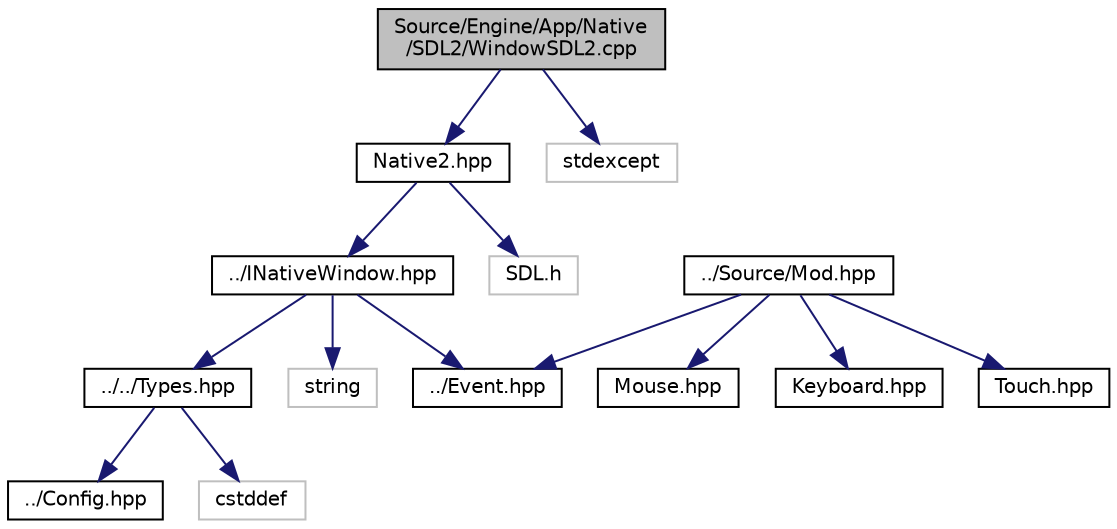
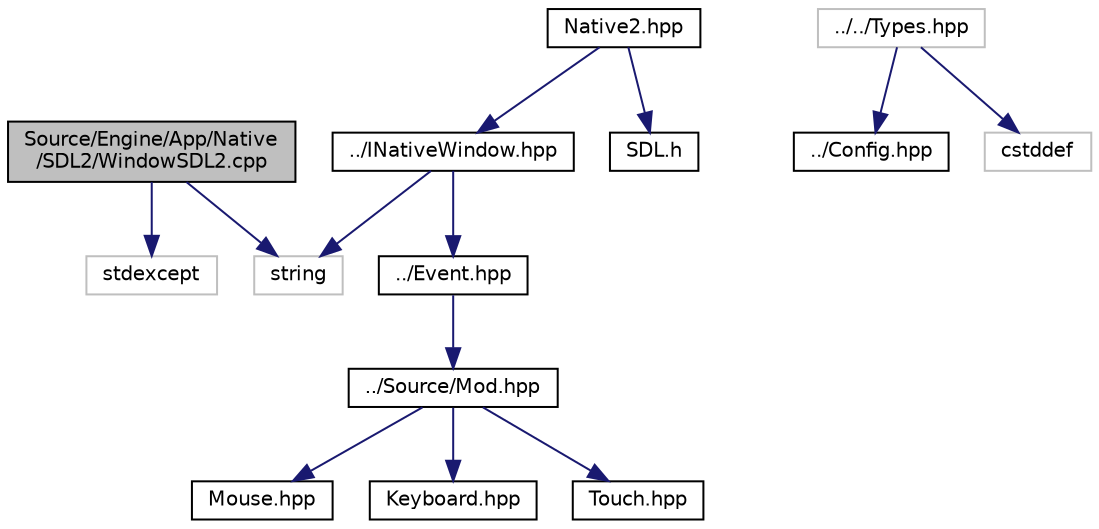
(479, 98) -> (224, 212)
(534, 275) -> (654, 152)
(259, 326) -> none
(647, 328) -> (453, 321)
(168, 388) -> (901, 28)
